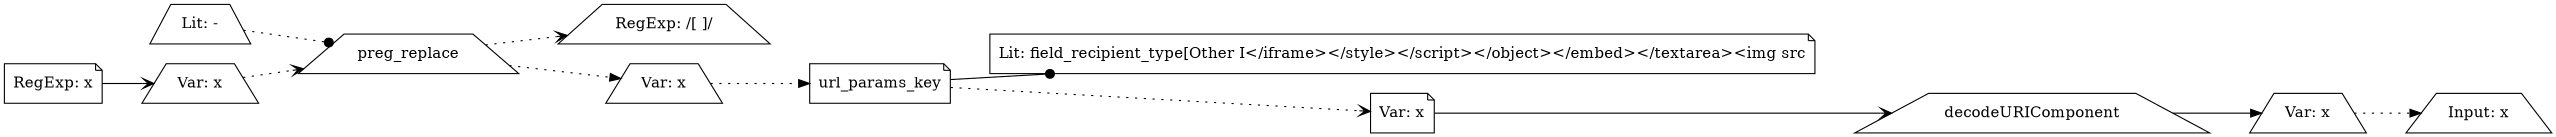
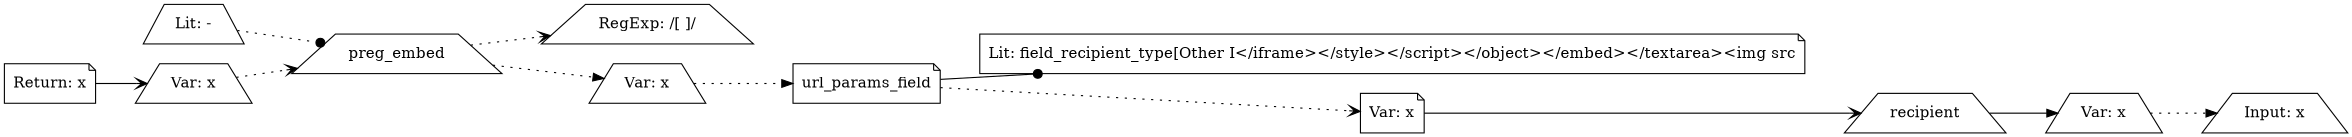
(408, 54) -> (397, 54)
(53, 83) -> (50, 83)
(880, 83) -> (867, 83)
(2032, 113) -> (1925, 113)
